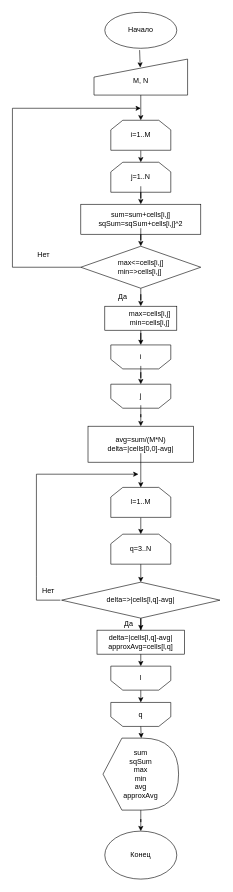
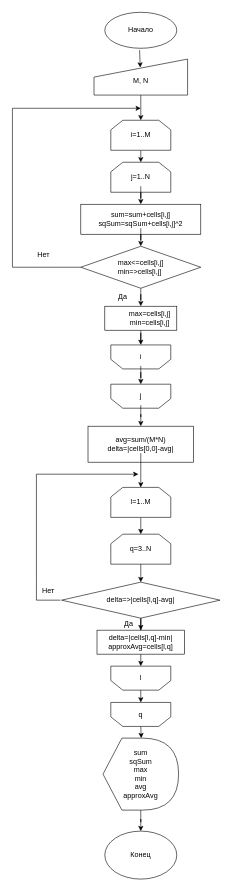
(141, 642) -> (141, 642)
